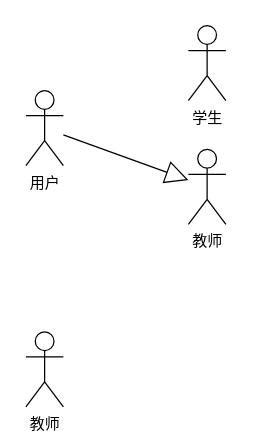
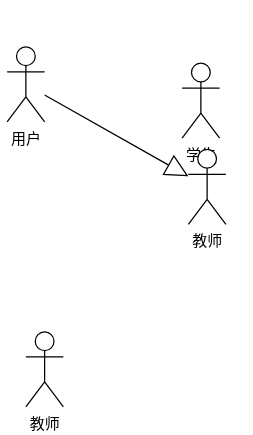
(207, 63) -> (201, 101)
(44, 128) -> (26, 84)
